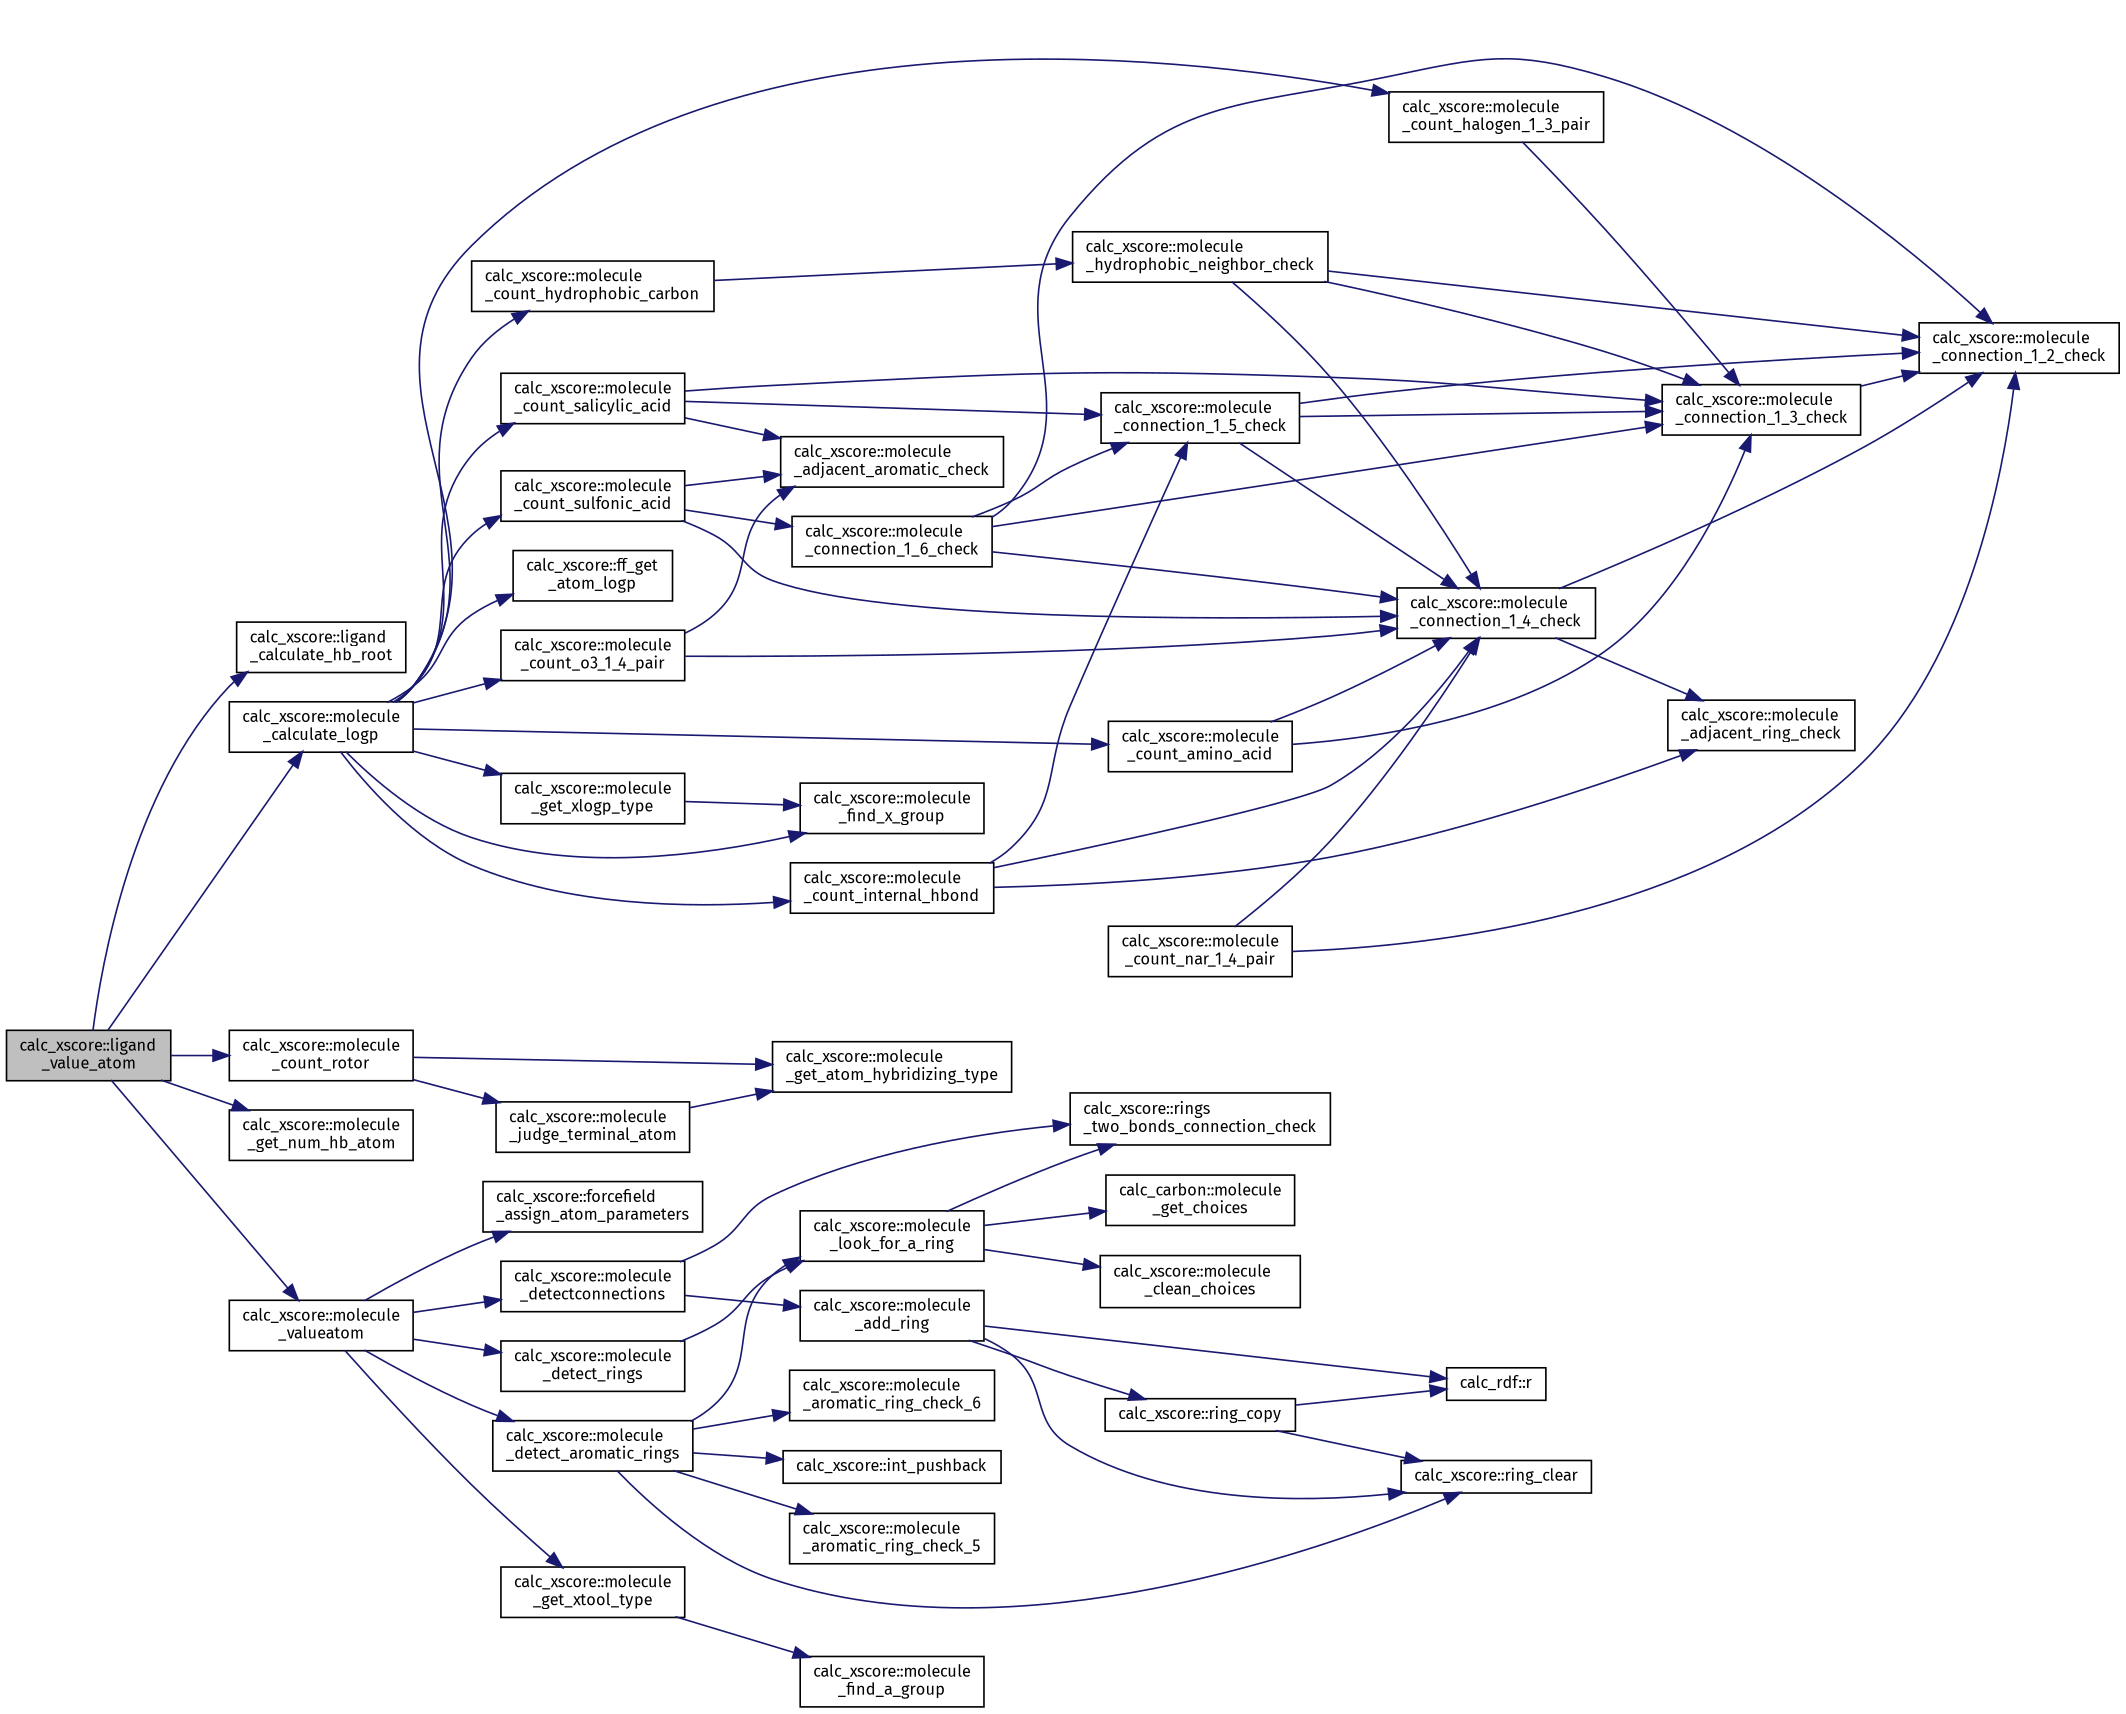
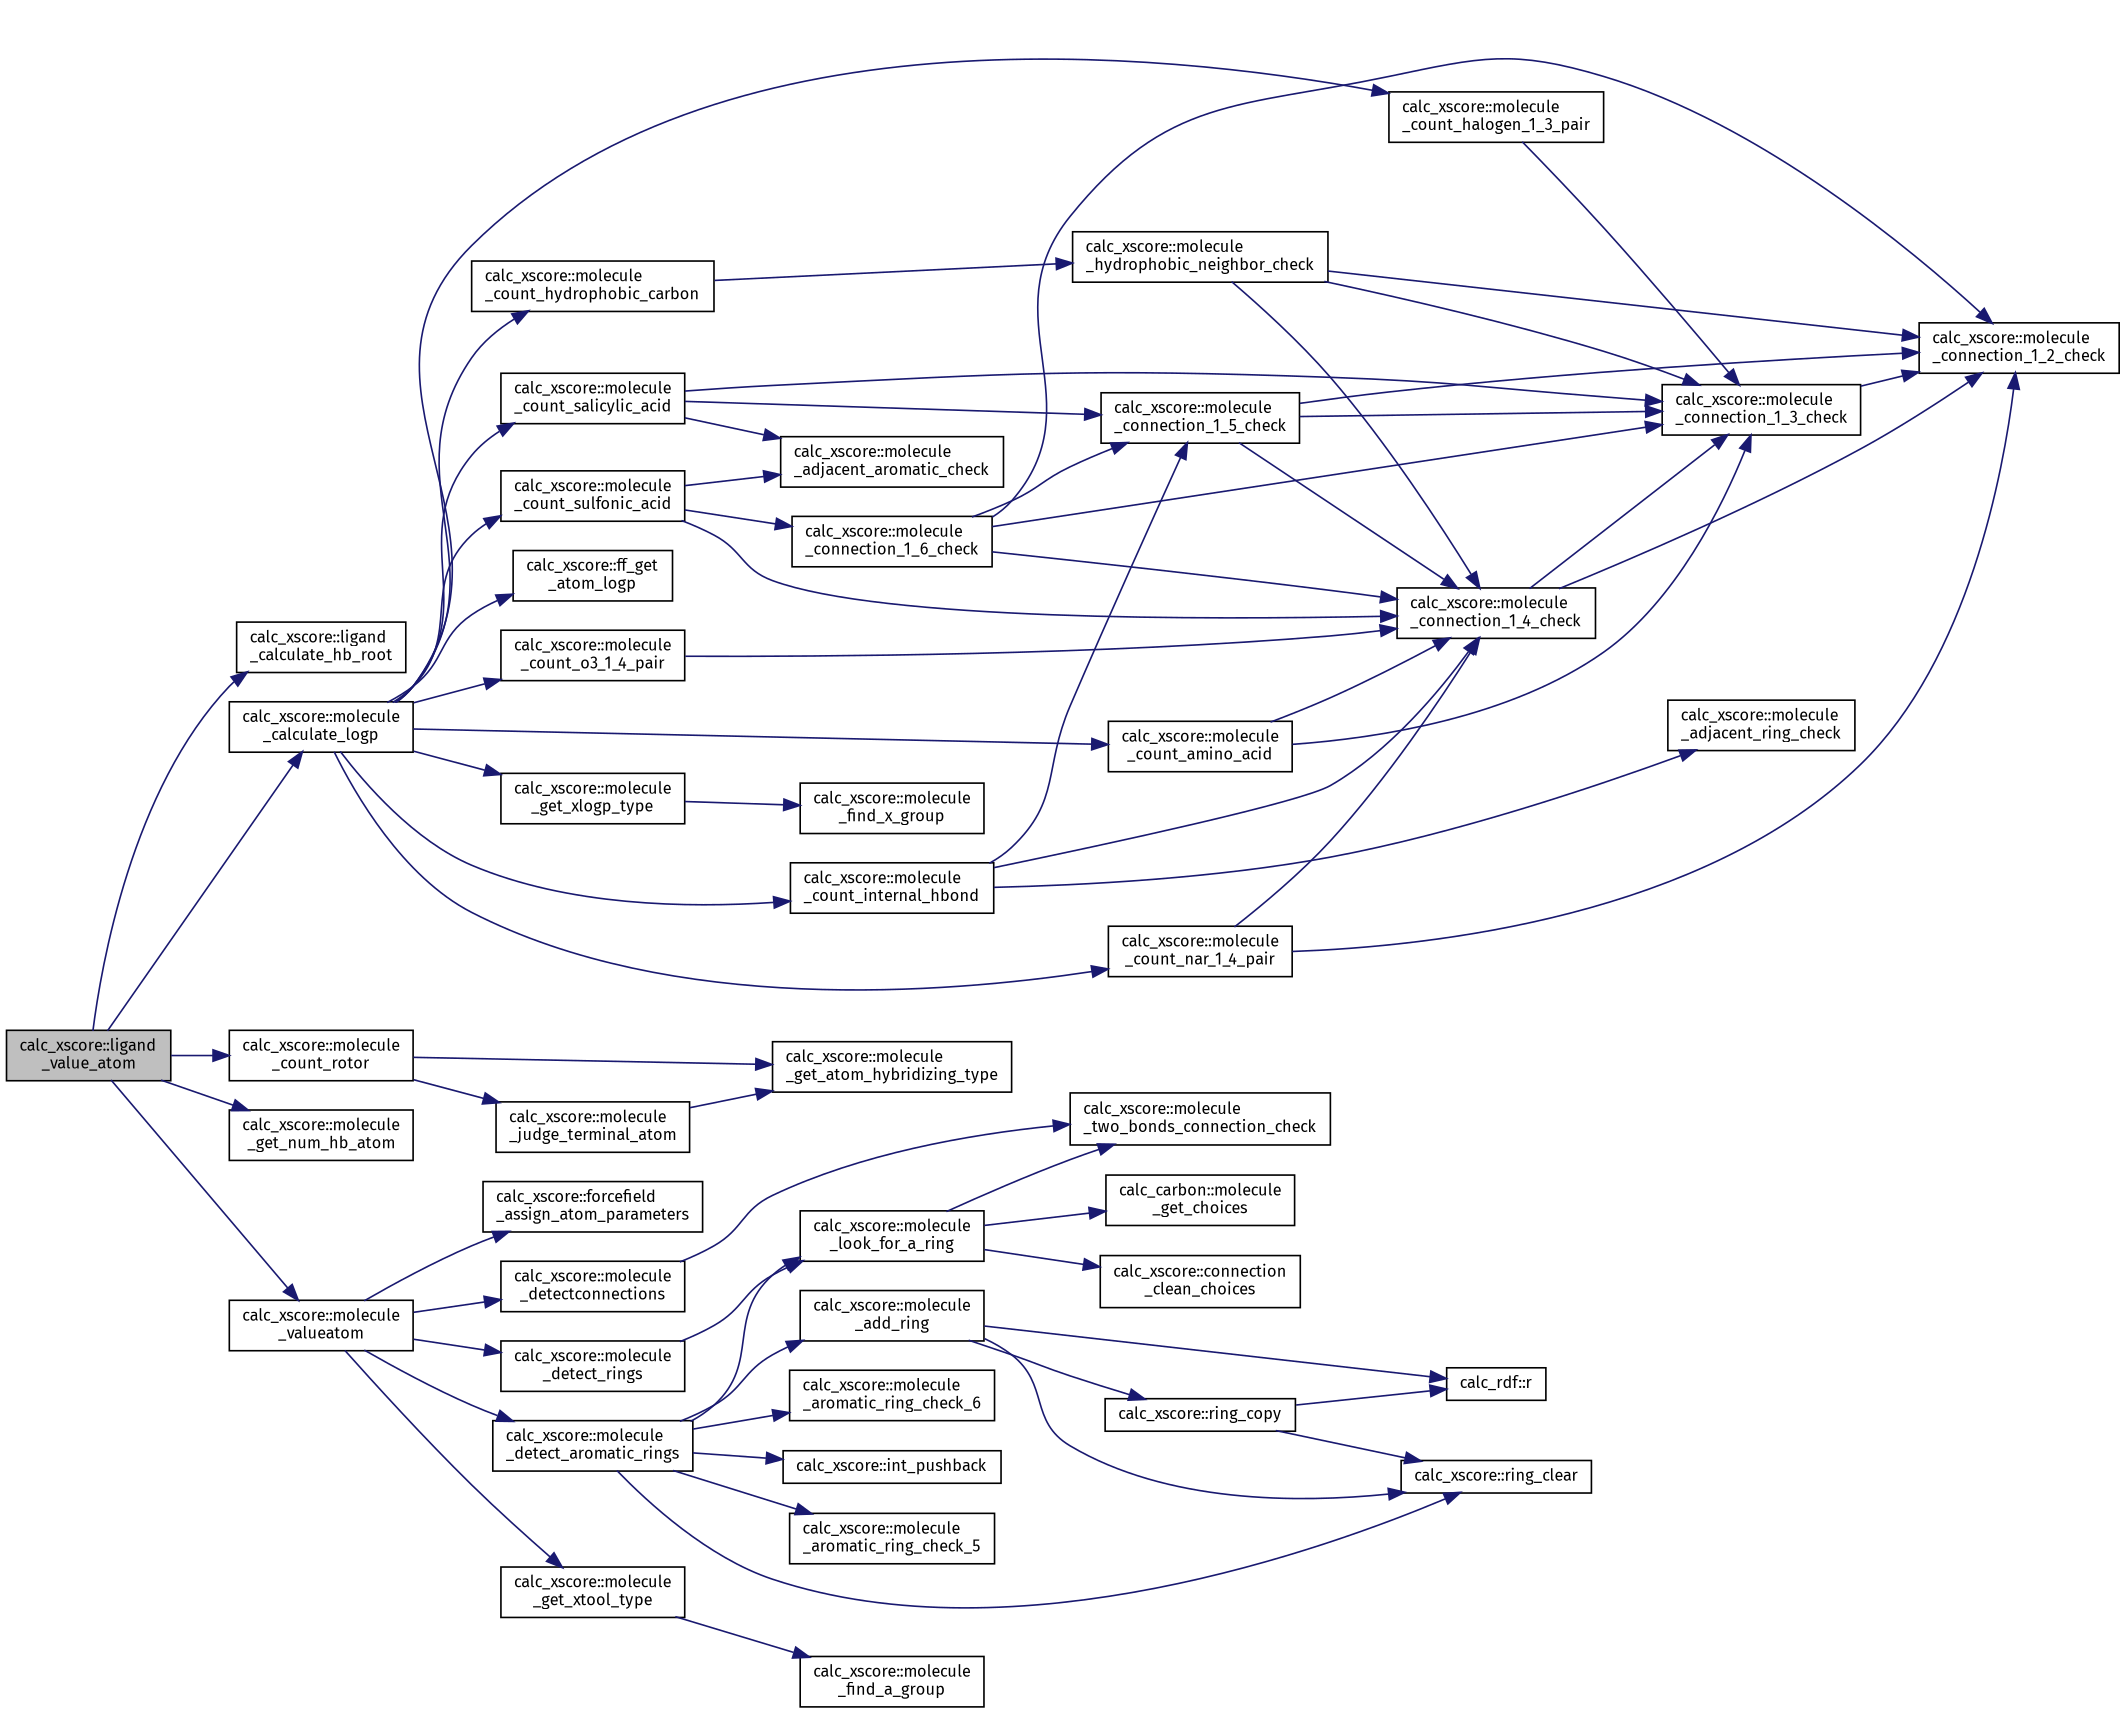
(739, 574) -> none
(1621, 666) -> (1622, 517)
(554, 855) -> (670, 974)
(1200, 1119) -> (1200, 1119)
(1200, 1282) -> (1200, 1282)
(729, 1300) -> (745, 1378)
